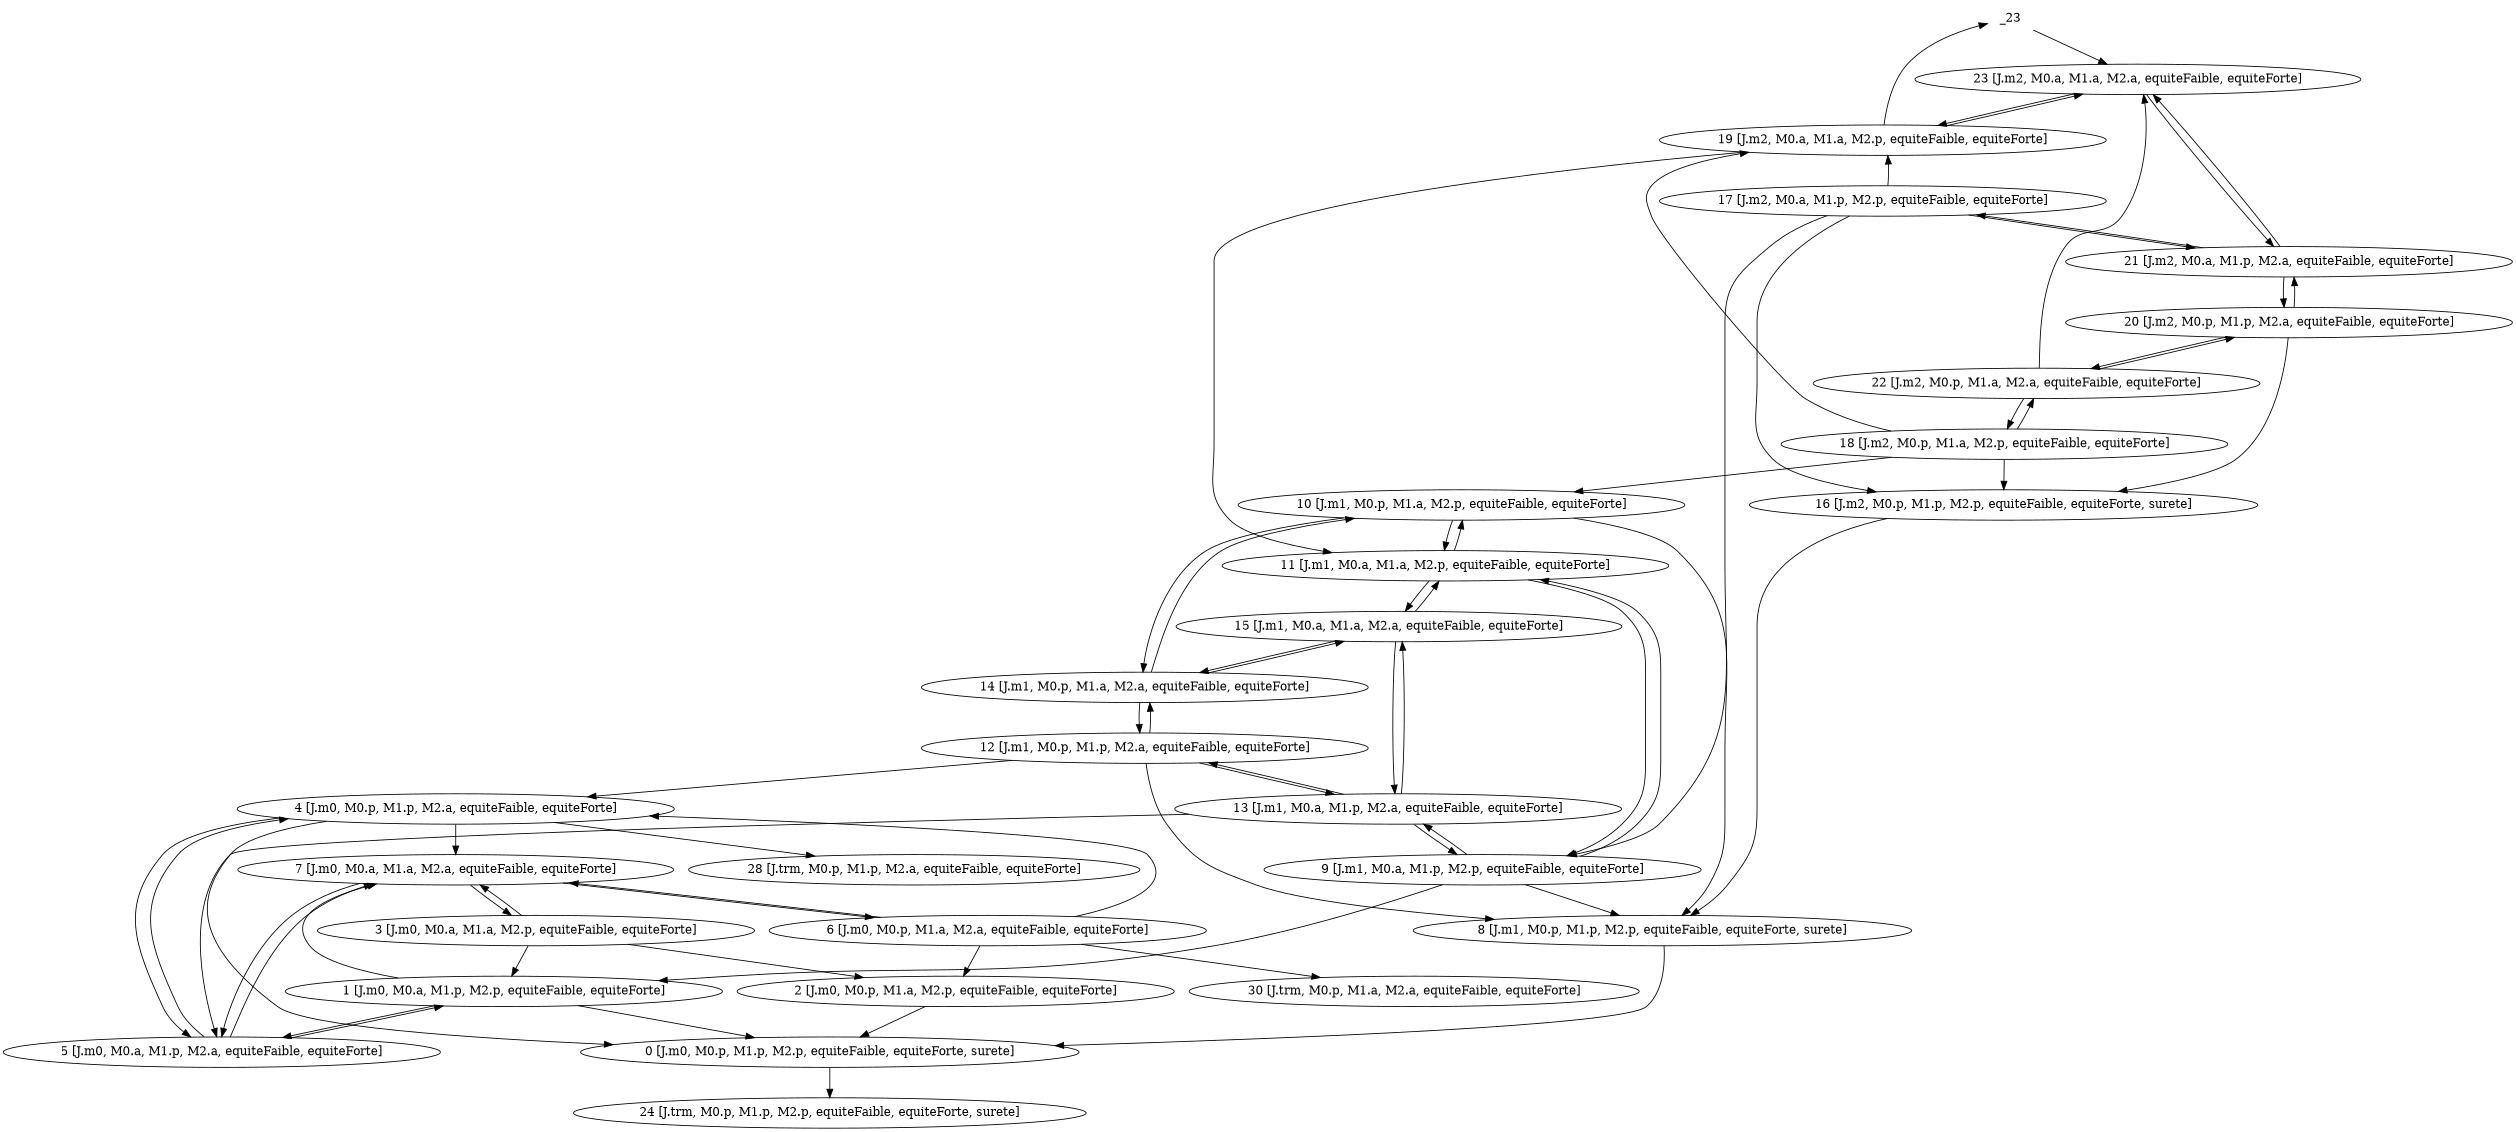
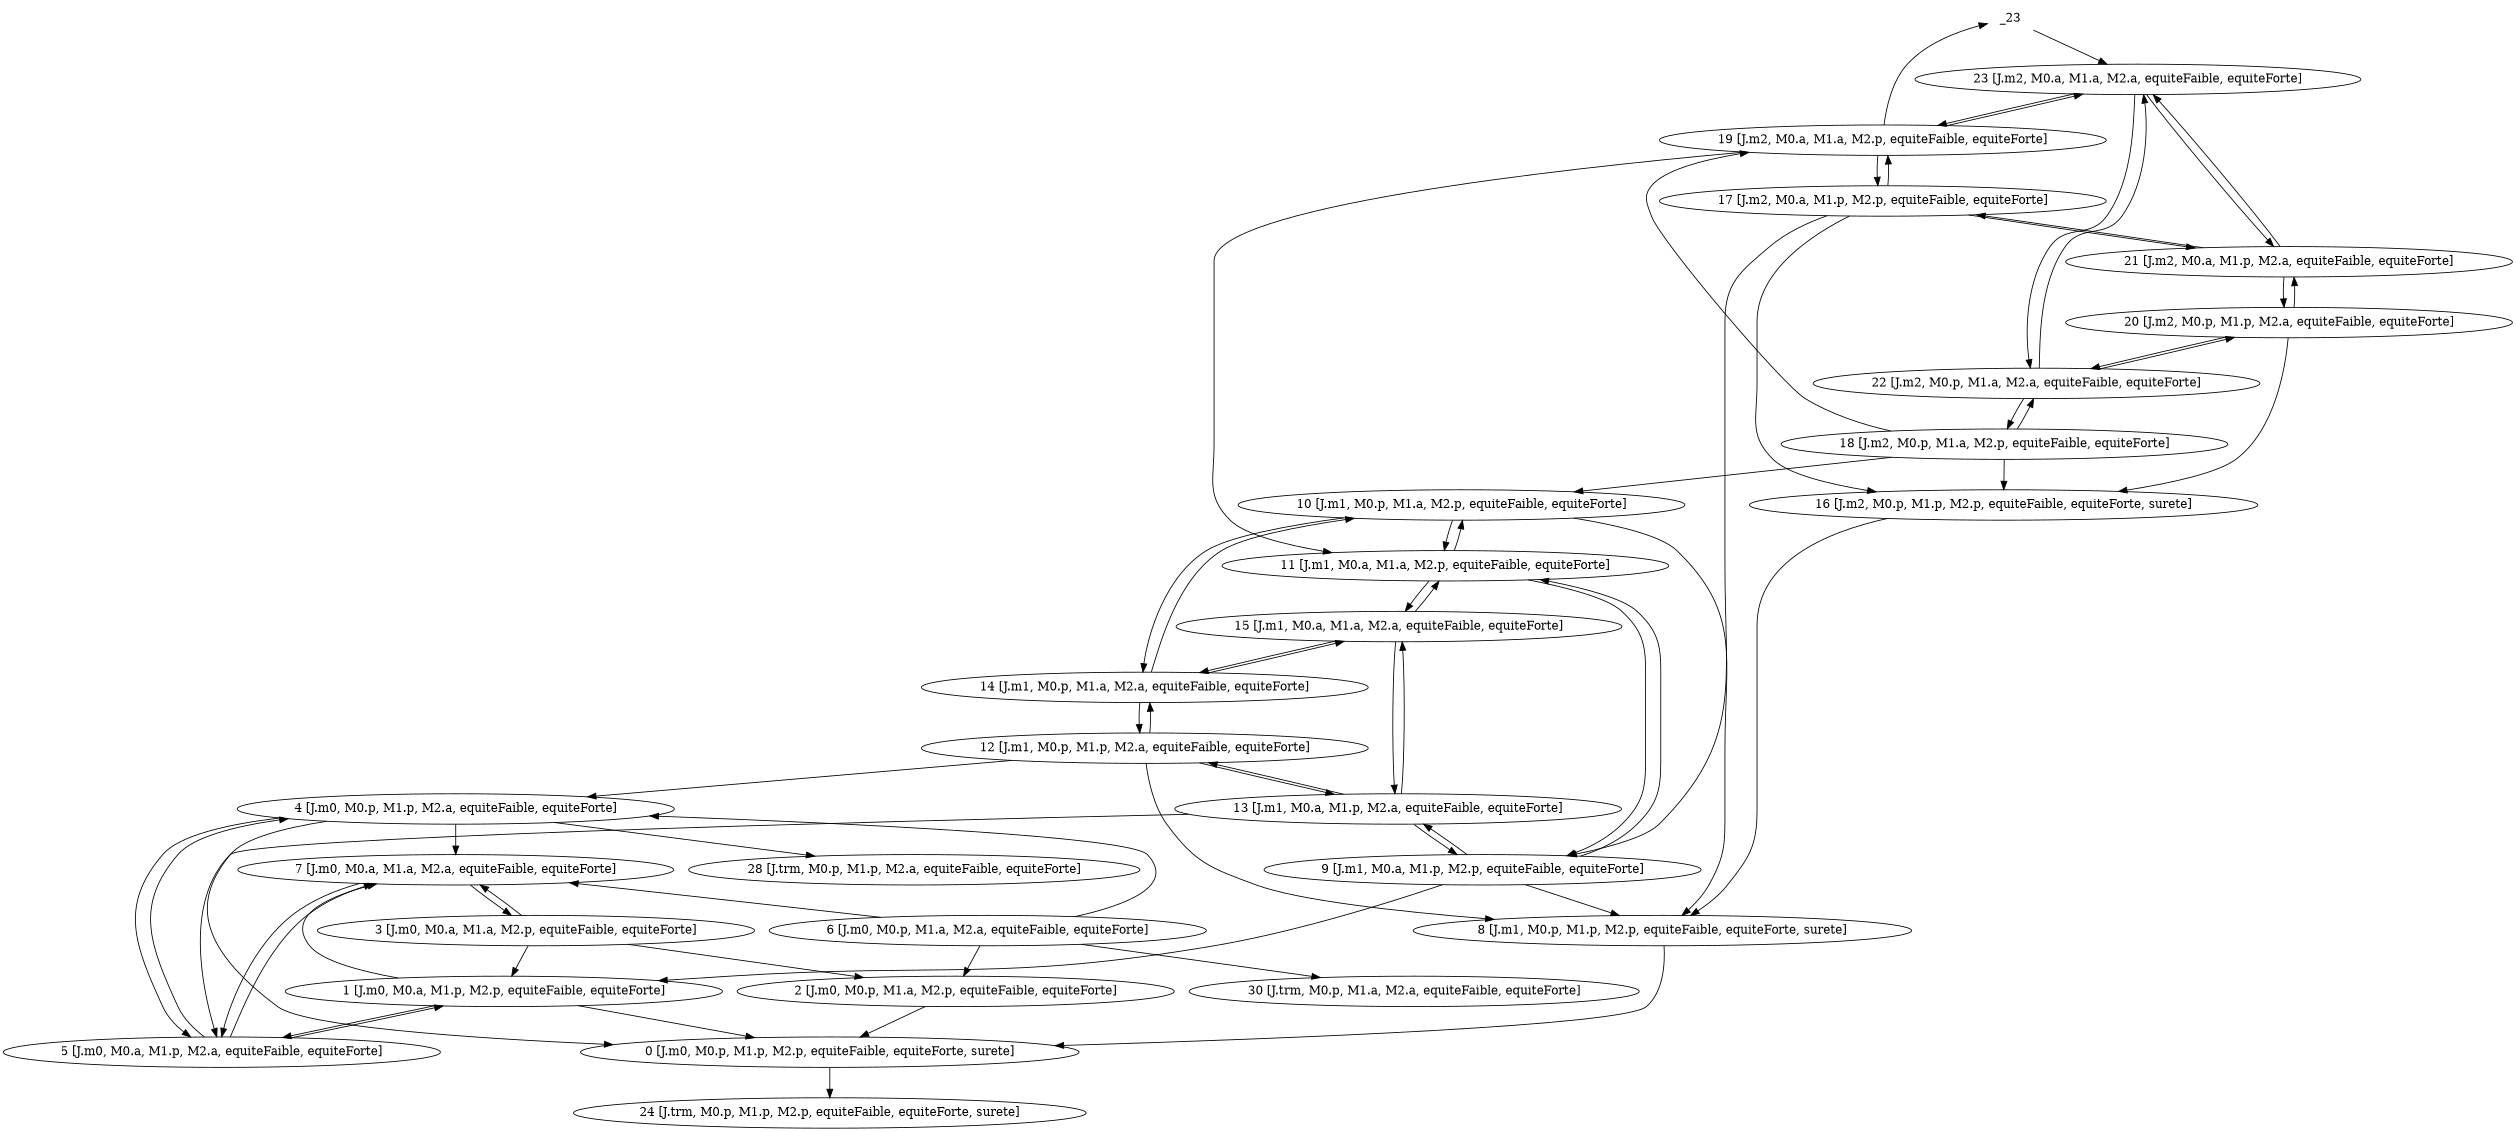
none -> (1877, 166)
none -> (2097, 225)
(714, 900) -> none
